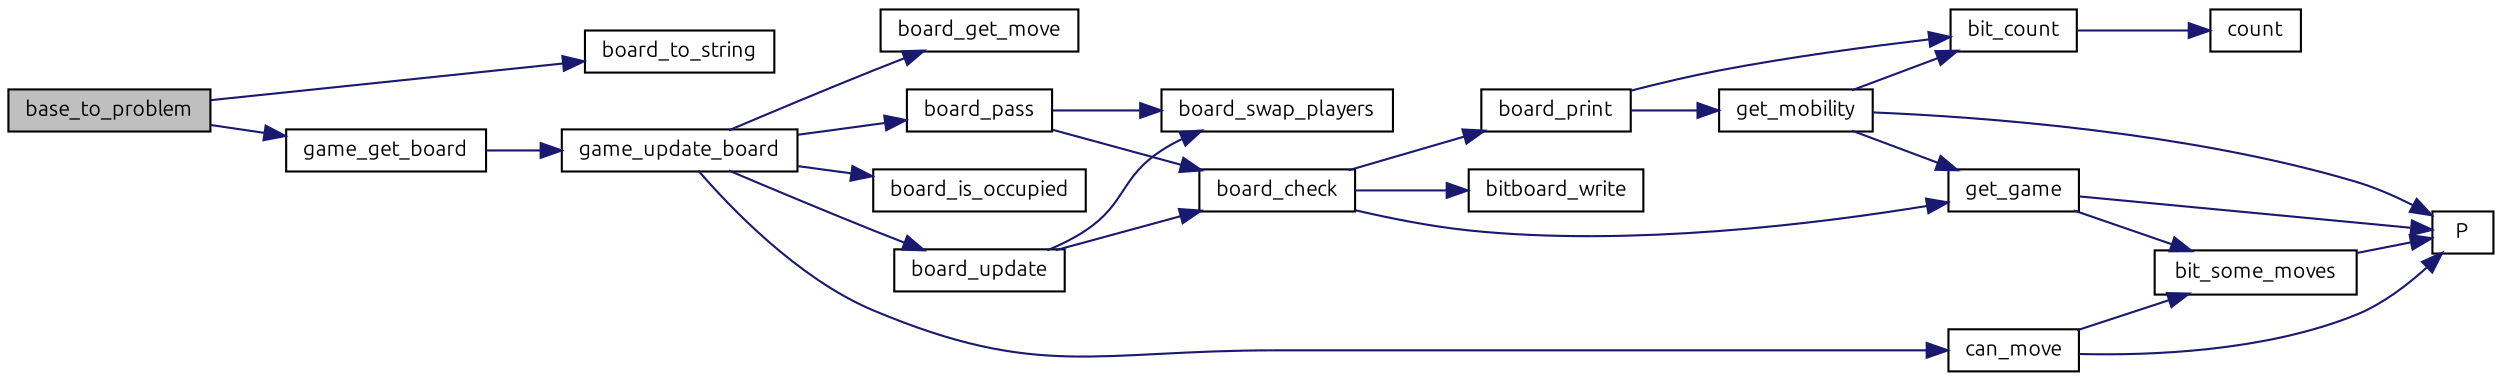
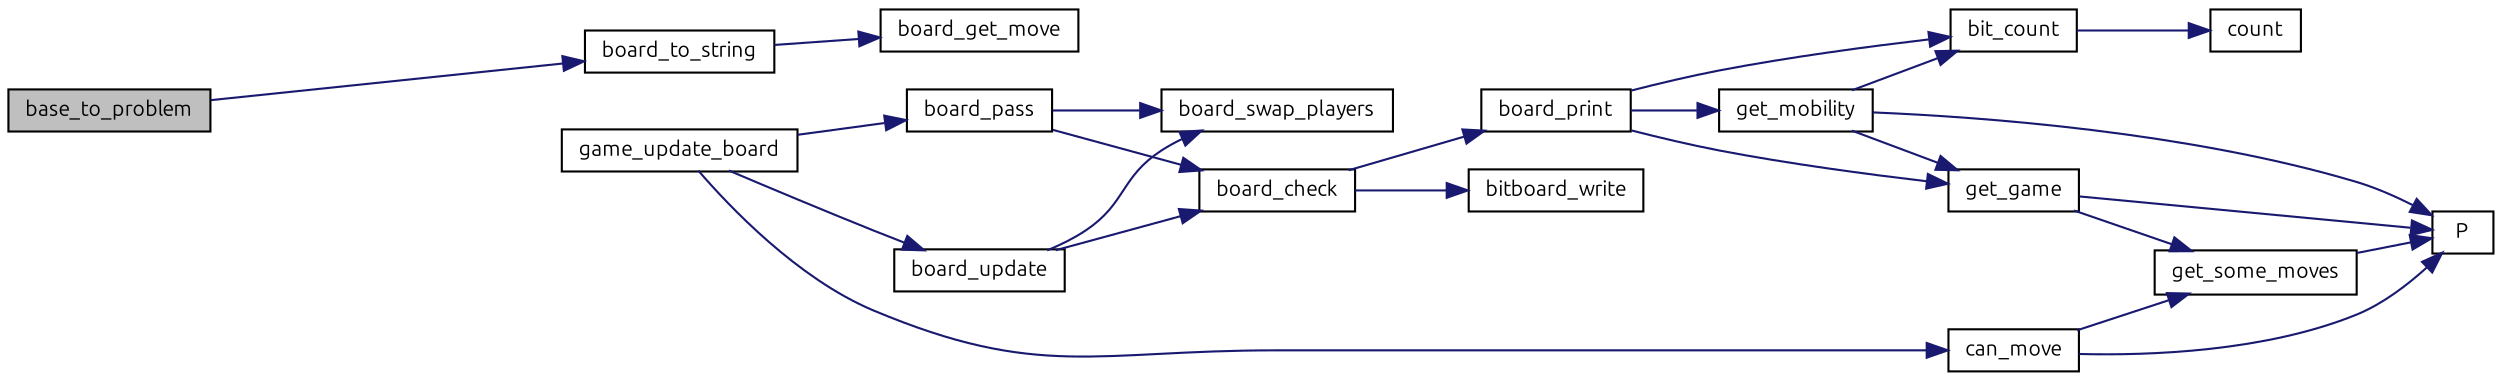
(816, 94) -> (817, 42)
(386, 150) -> none
(979, 190) -> none
(1641, 235) -> (1778, 161)
(2256, 272) -> (2256, 272)
